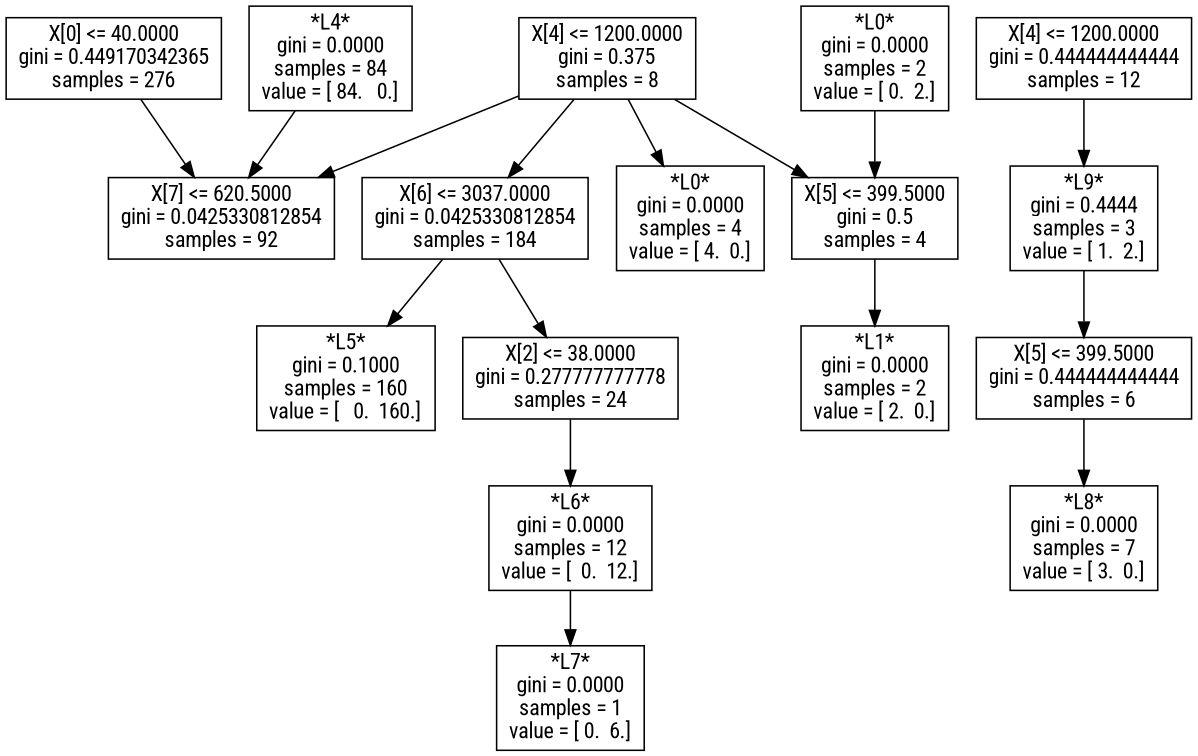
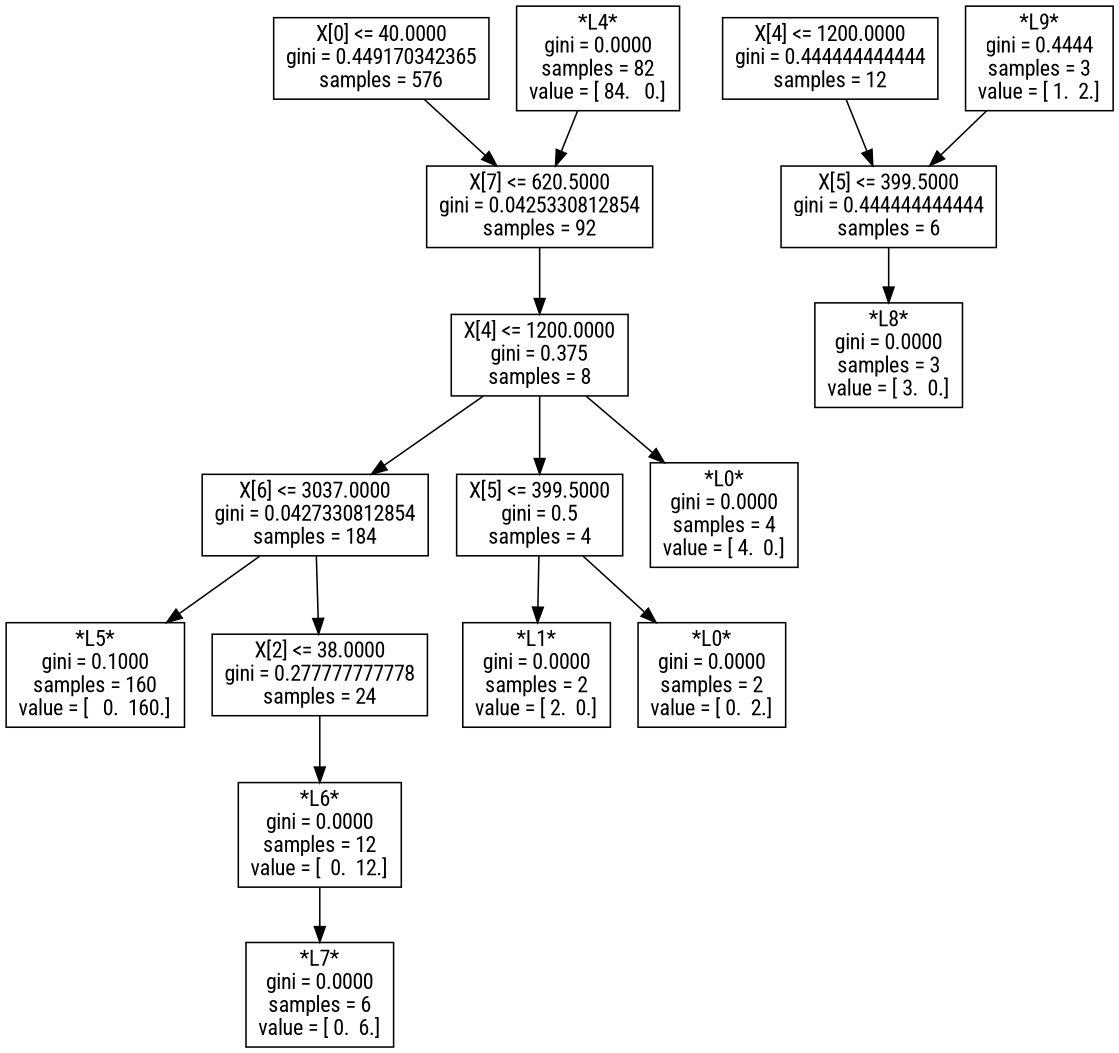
(114, 58) -> (381, 58)
(331, 58) -> (598, 58)
(1084, 125) -> (857, 125)
(426, 134) -> (540, 273)
(875, 136) -> (614, 584)
(475, 218) -> (315, 515)
(1084, 538) -> (889, 355)
(570, 698) -> (320, 995)
